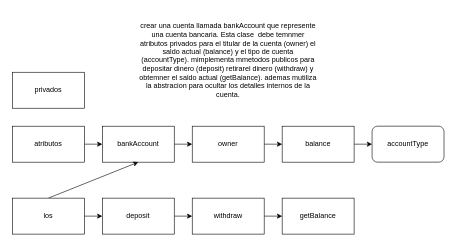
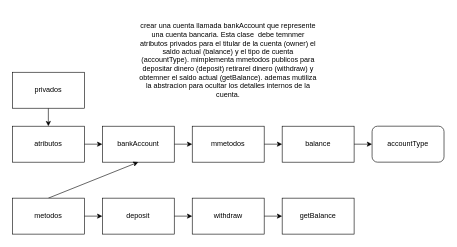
none -> (48, 115)
(228, 144) -> (228, 144)
(48, 216) -> (48, 216)
